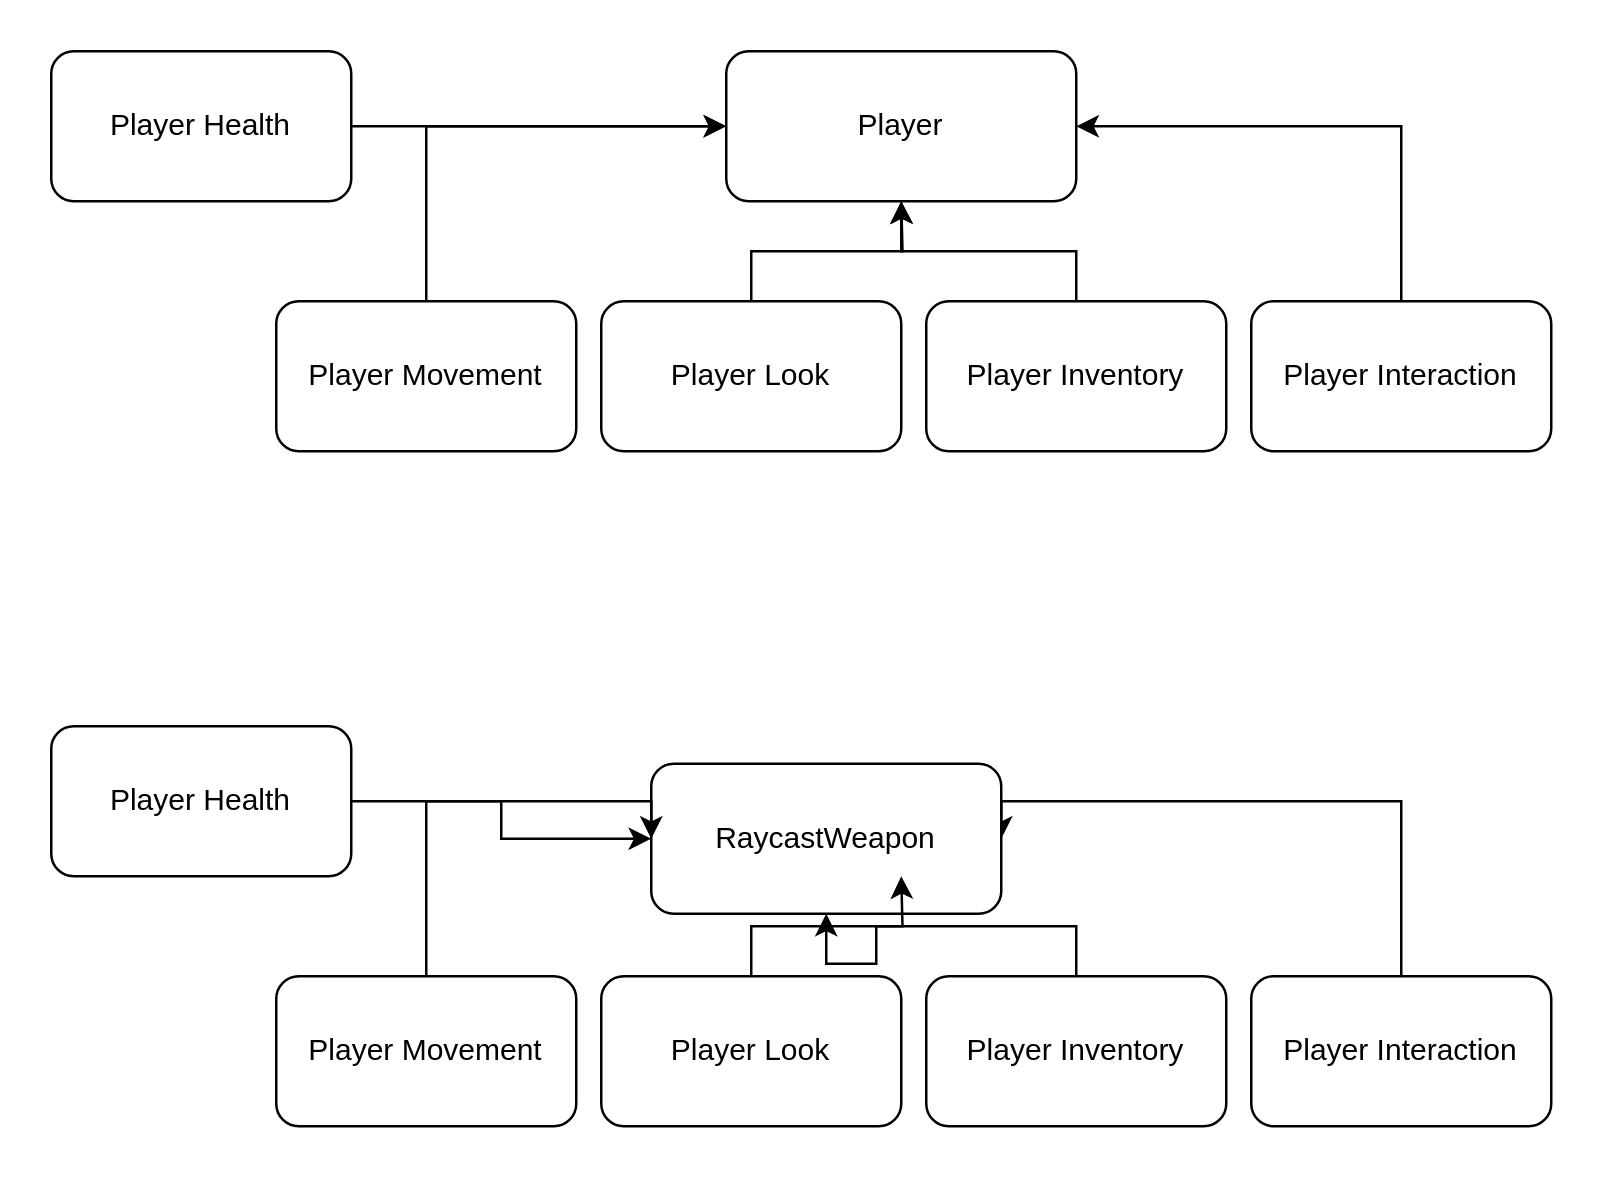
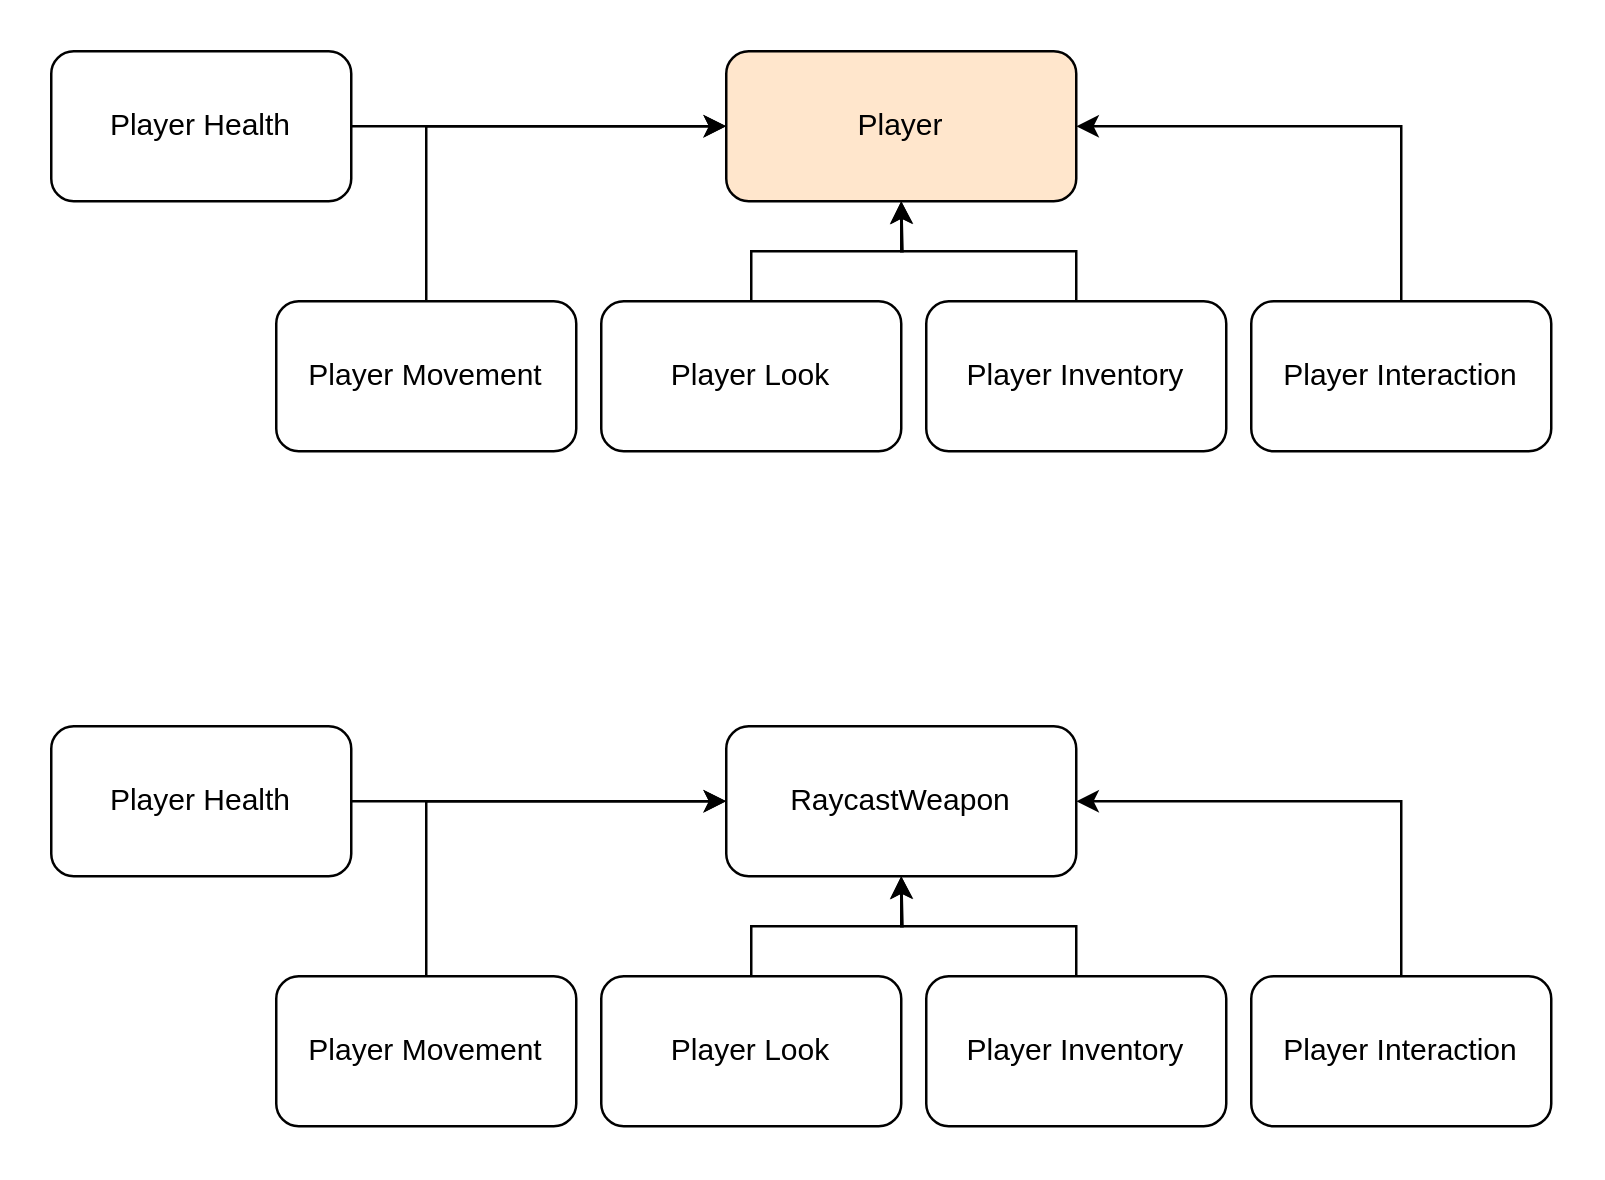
(901, 126) -> (901, 126)
(826, 839) -> (901, 801)
